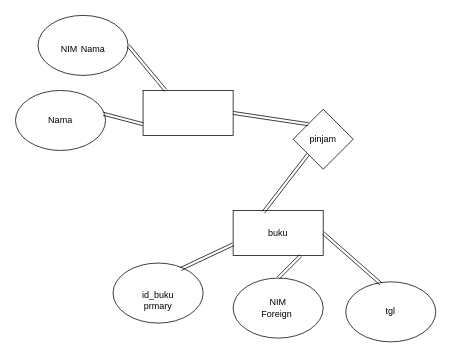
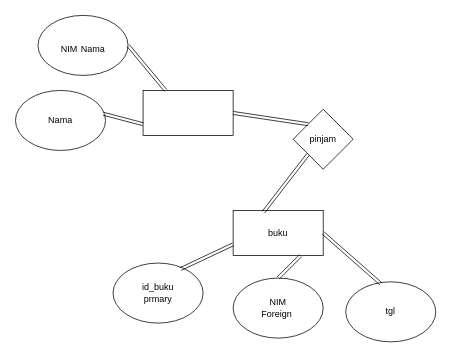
(158, 300) -> (158, 293)
